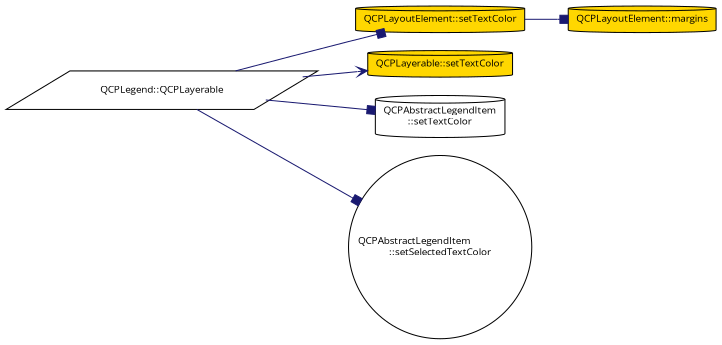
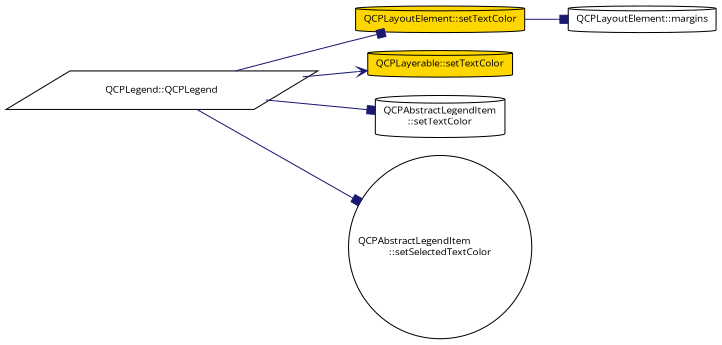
(642, 19) -> (642, 19)
(162, 90) -> (162, 90)
